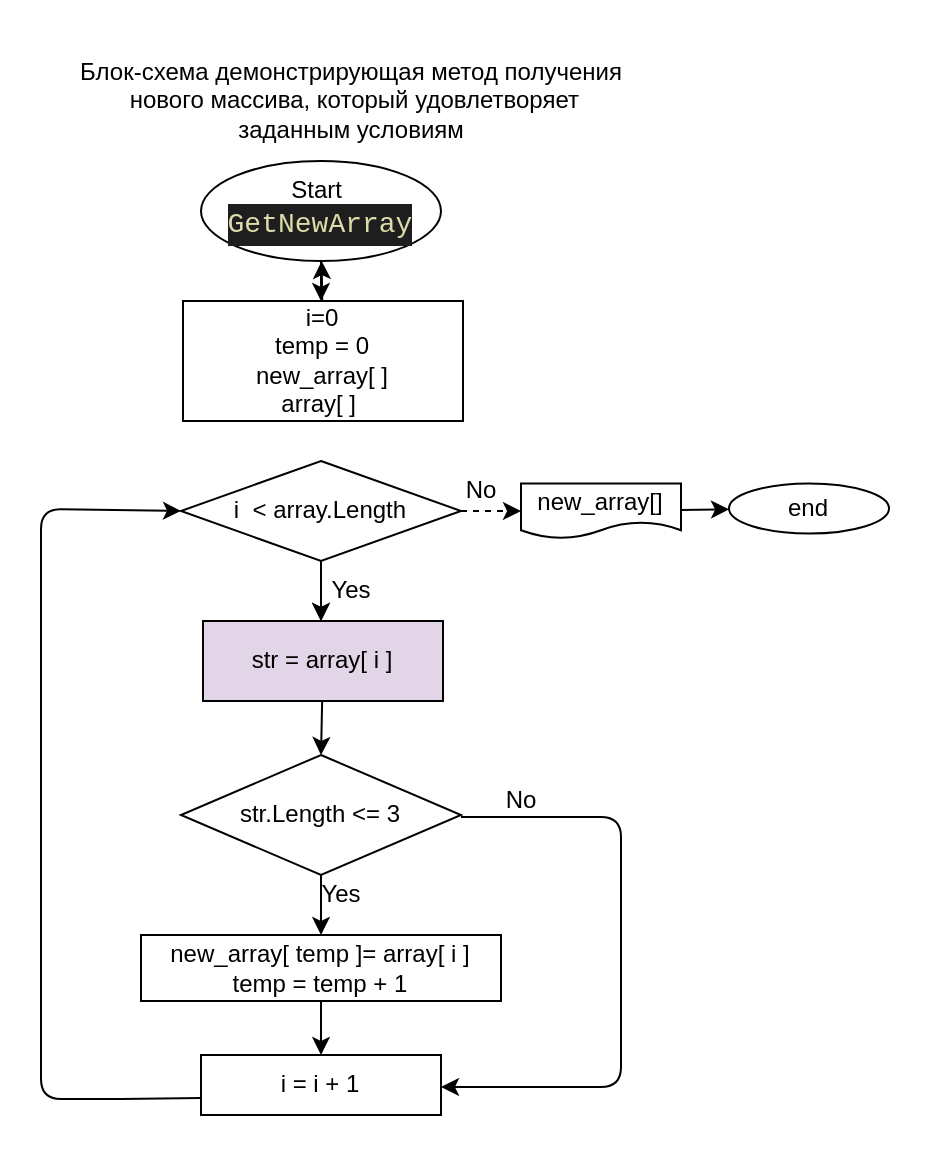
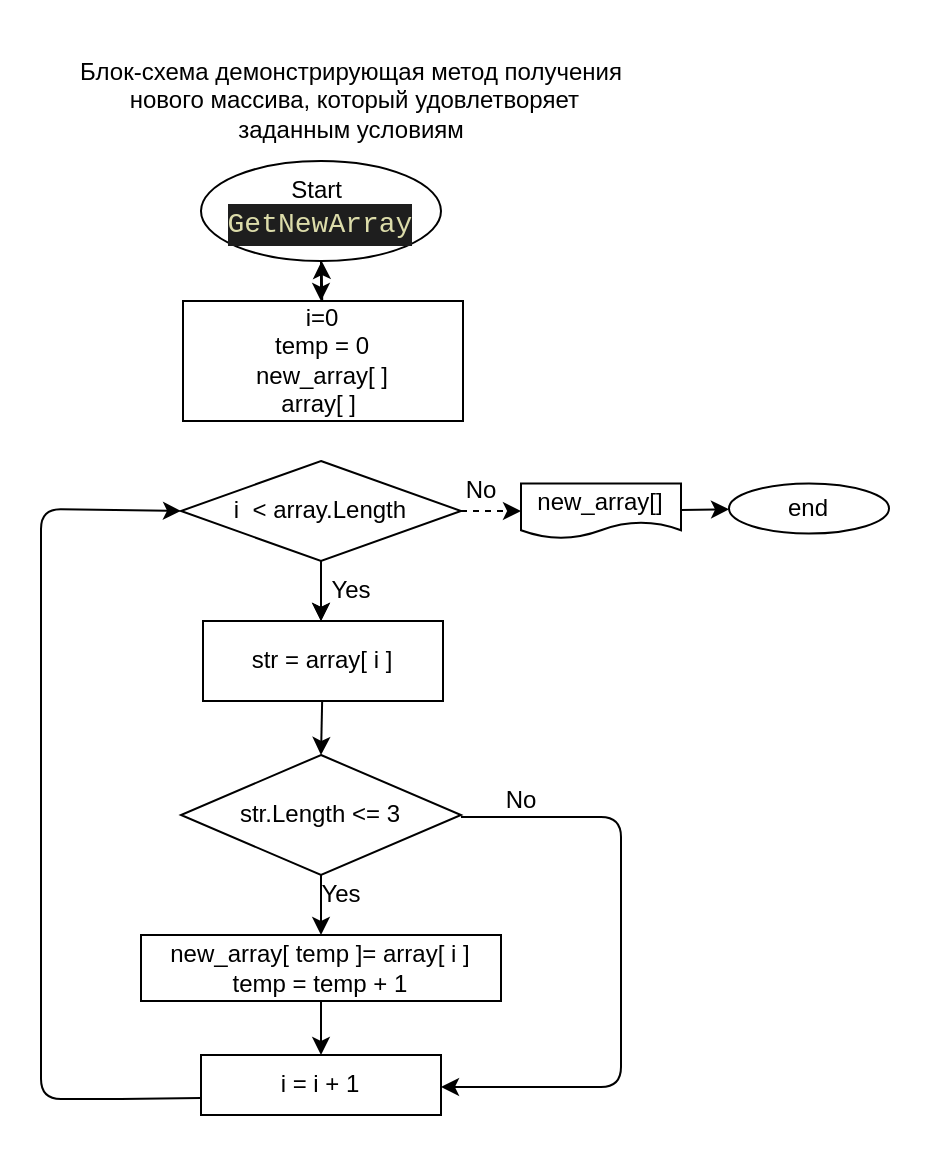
(323, 661) -> (323, 661)
